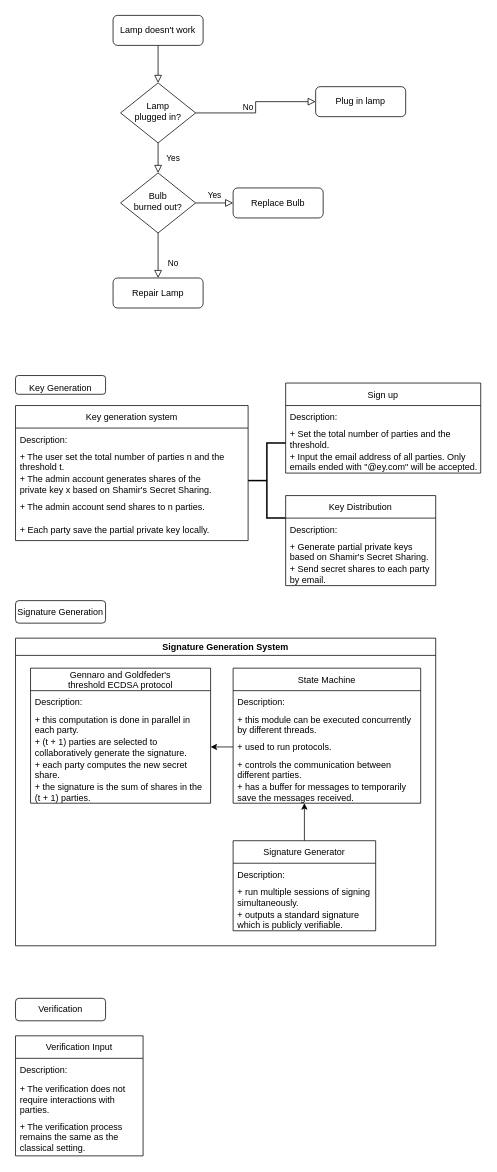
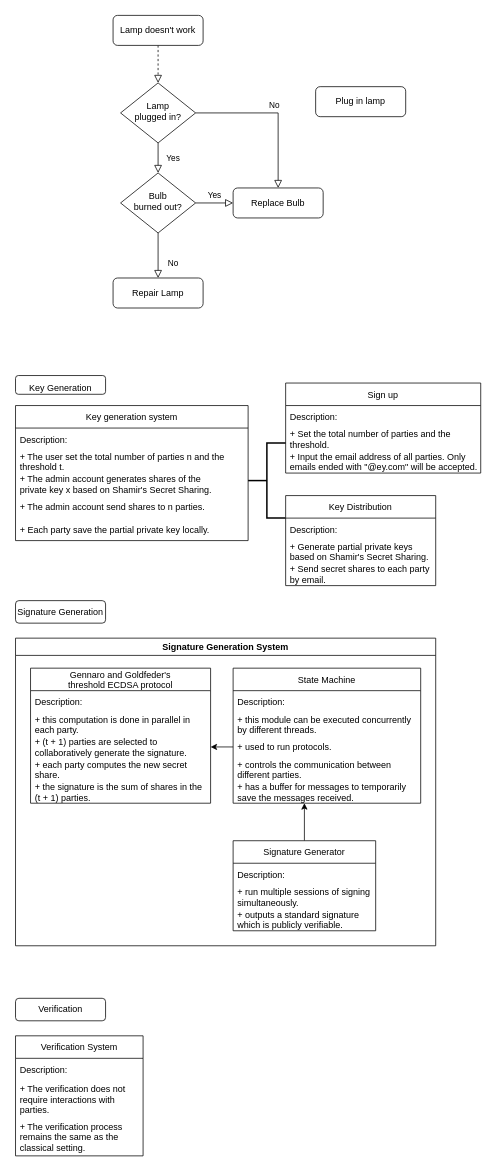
(158, 60) -> (158, 60)
(275, 102) -> (278, 134)
(79, 1047) -> (79, 1047)
